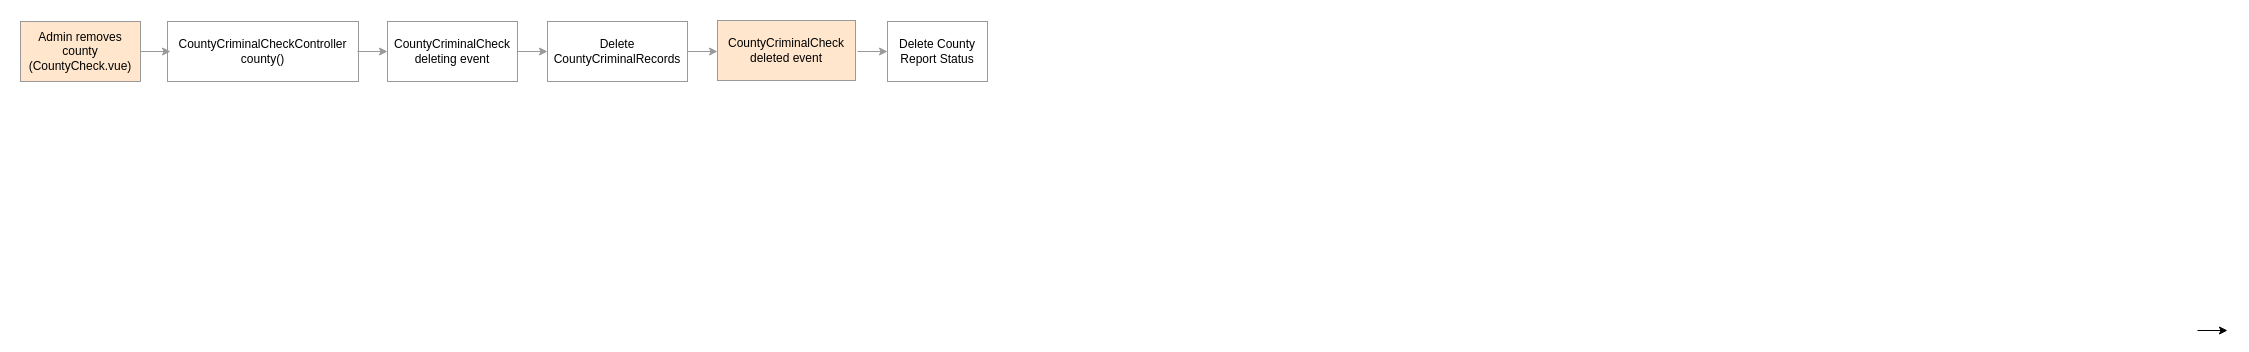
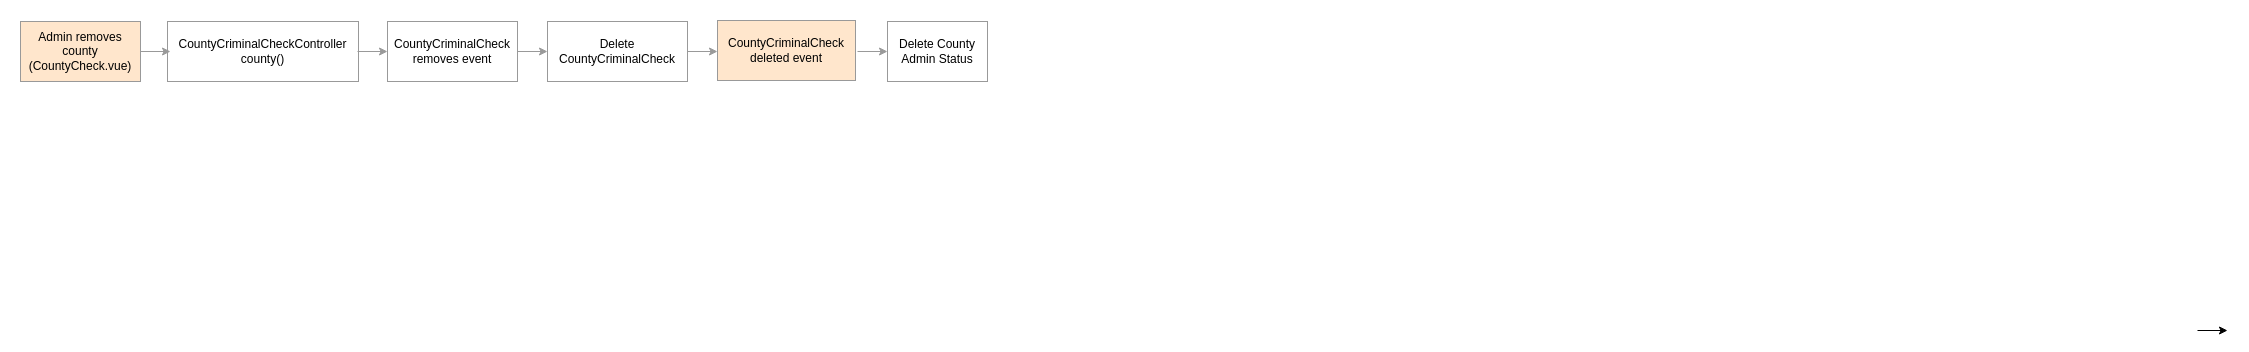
(453, 52) -> (453, 52)
(618, 52) -> (618, 52)
(938, 52) -> (938, 52)
